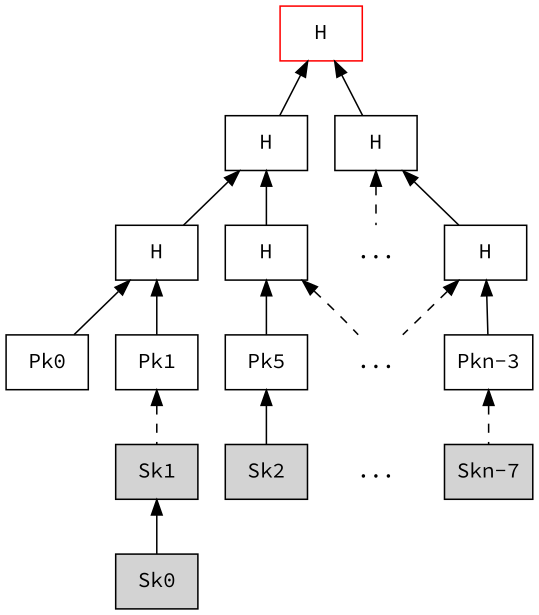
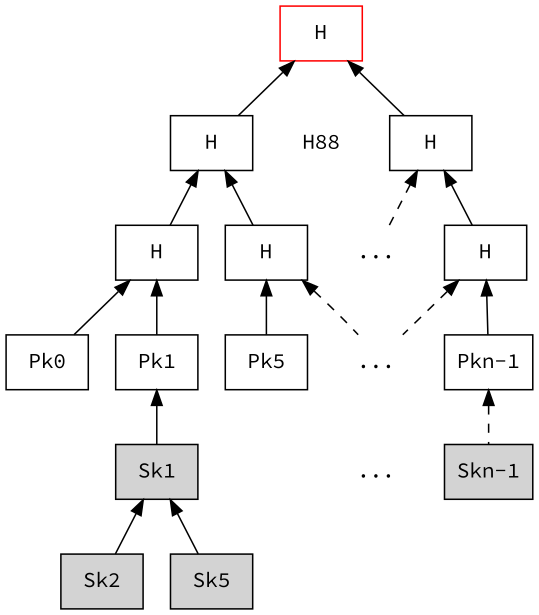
none -> (321, 143)
(489, 362) -> (489, 362)
(157, 425) -> (157, 425)
(266, 425) -> (126, 534)
(489, 472) -> (489, 472)
(157, 581) -> (212, 581)
